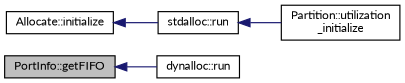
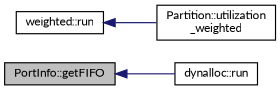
(60, 23) -> none
(198, 23) -> (60, 23)
(341, 23) -> (216, 23)
